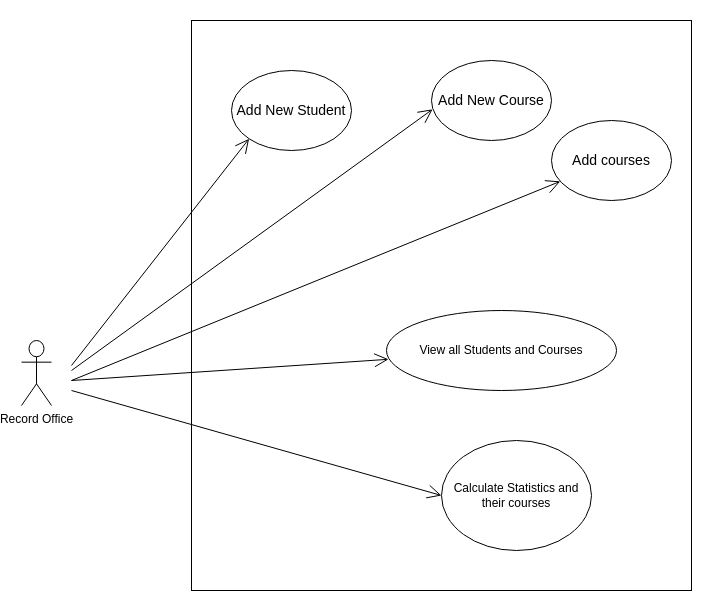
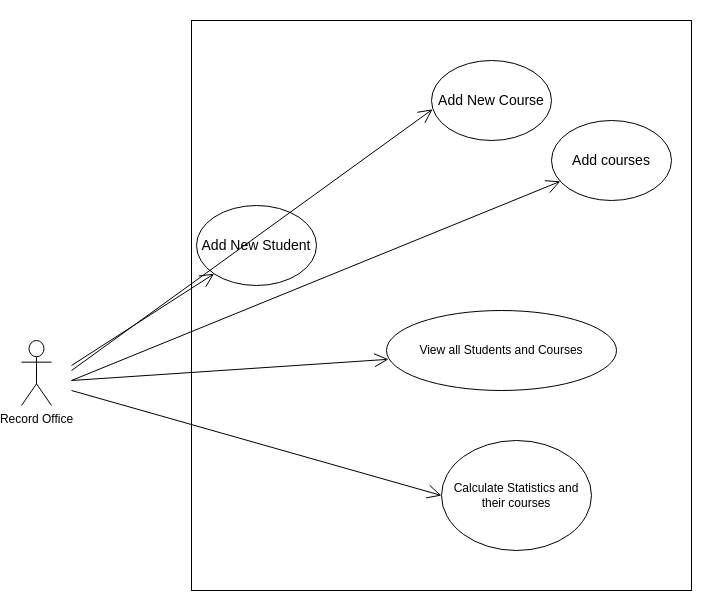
(292, 111) -> (257, 246)
